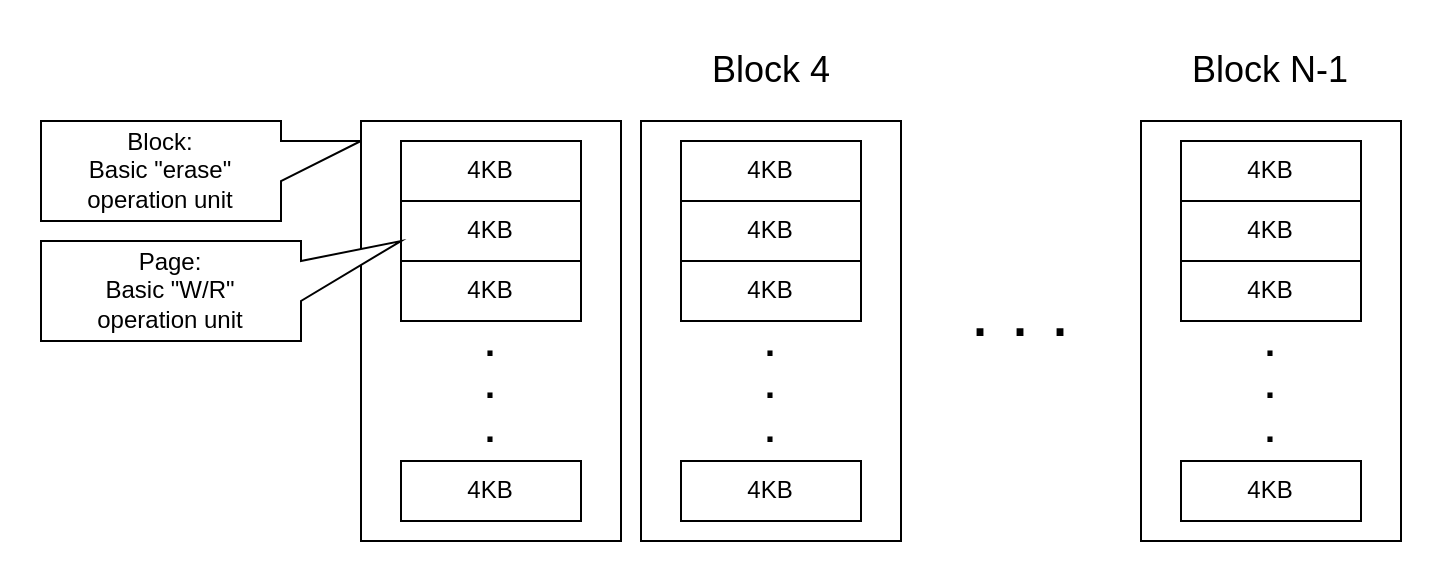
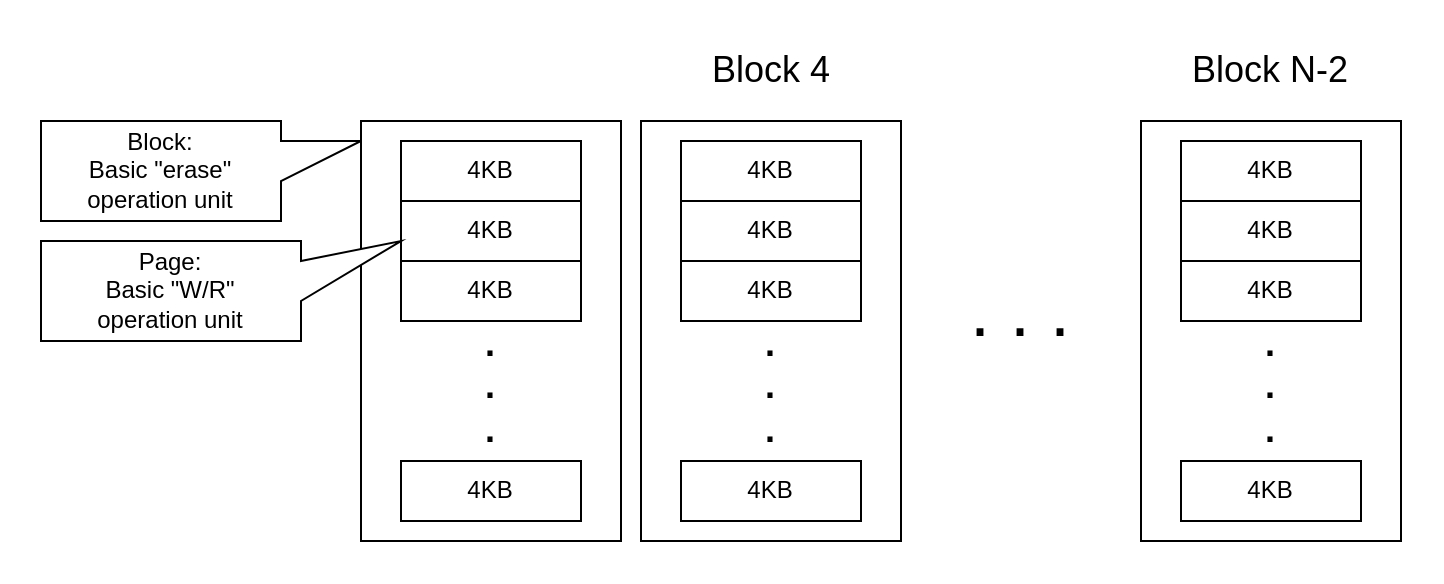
(1271, 71) -> (1271, 71)
